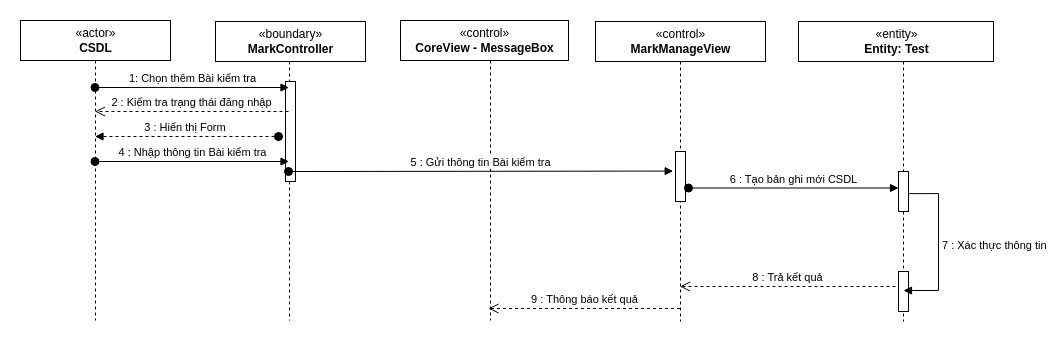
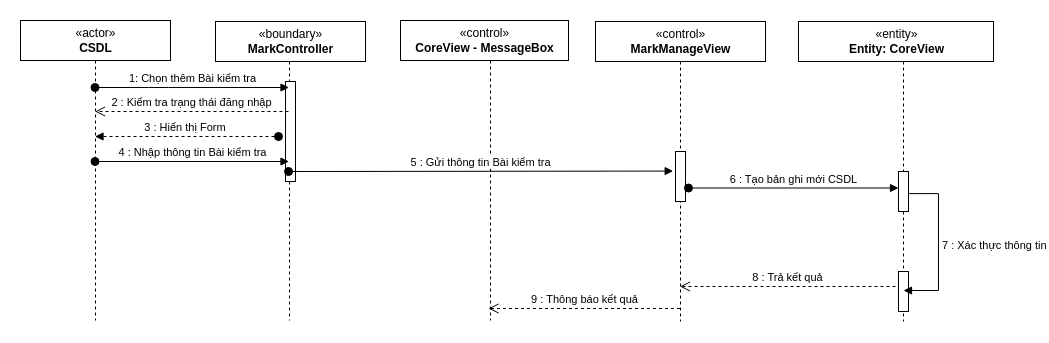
(897, 42) -> (897, 42)
